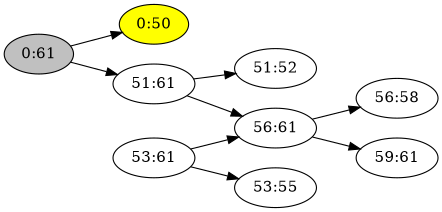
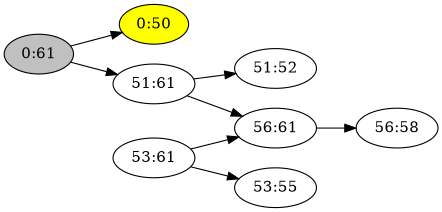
(397, 158) -> none
